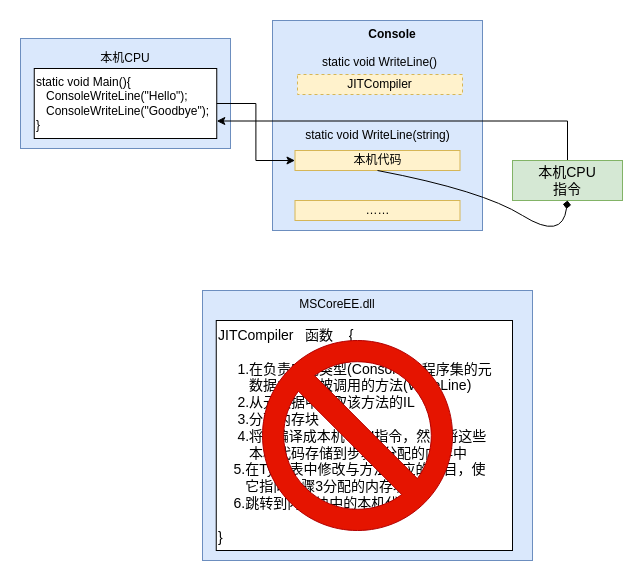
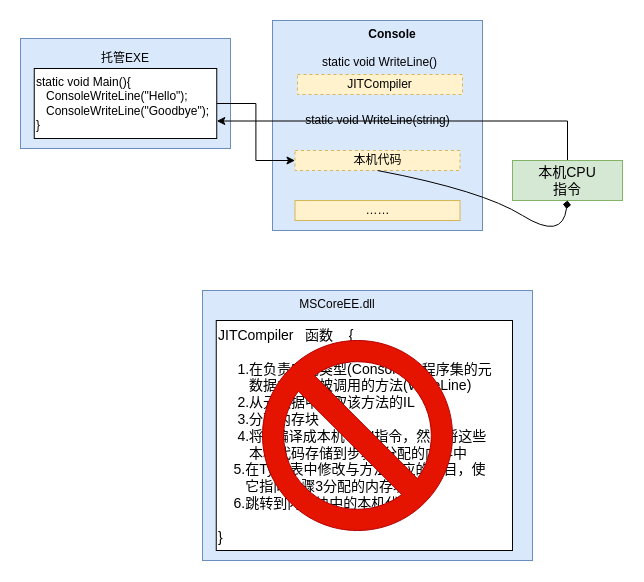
(126, 59) -> (126, 59)
(378, 136) -> (378, 121)
(378, 161) -> (378, 161)
